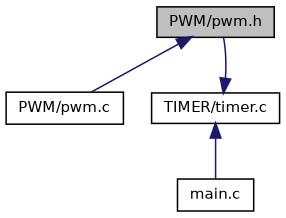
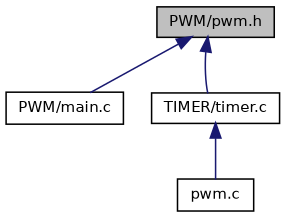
(226, 57) -> (205, 73)
(65, 108) -> (65, 108)
(216, 195) -> (216, 195)
